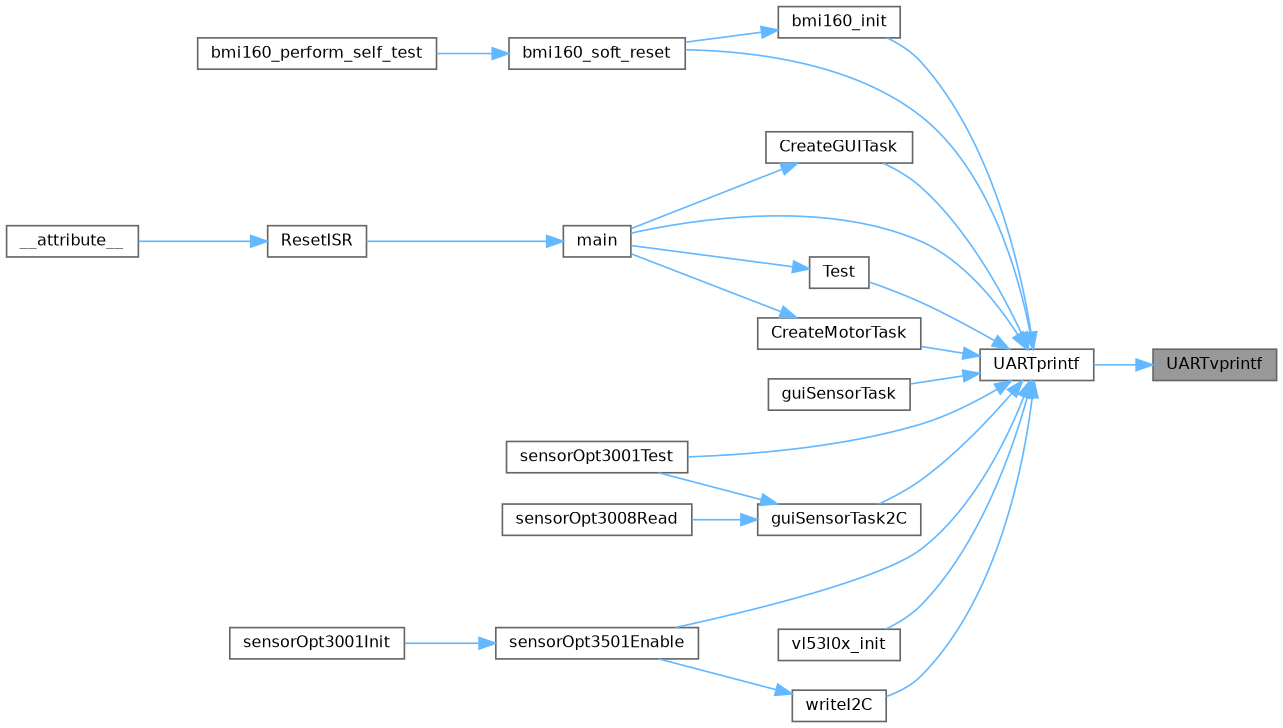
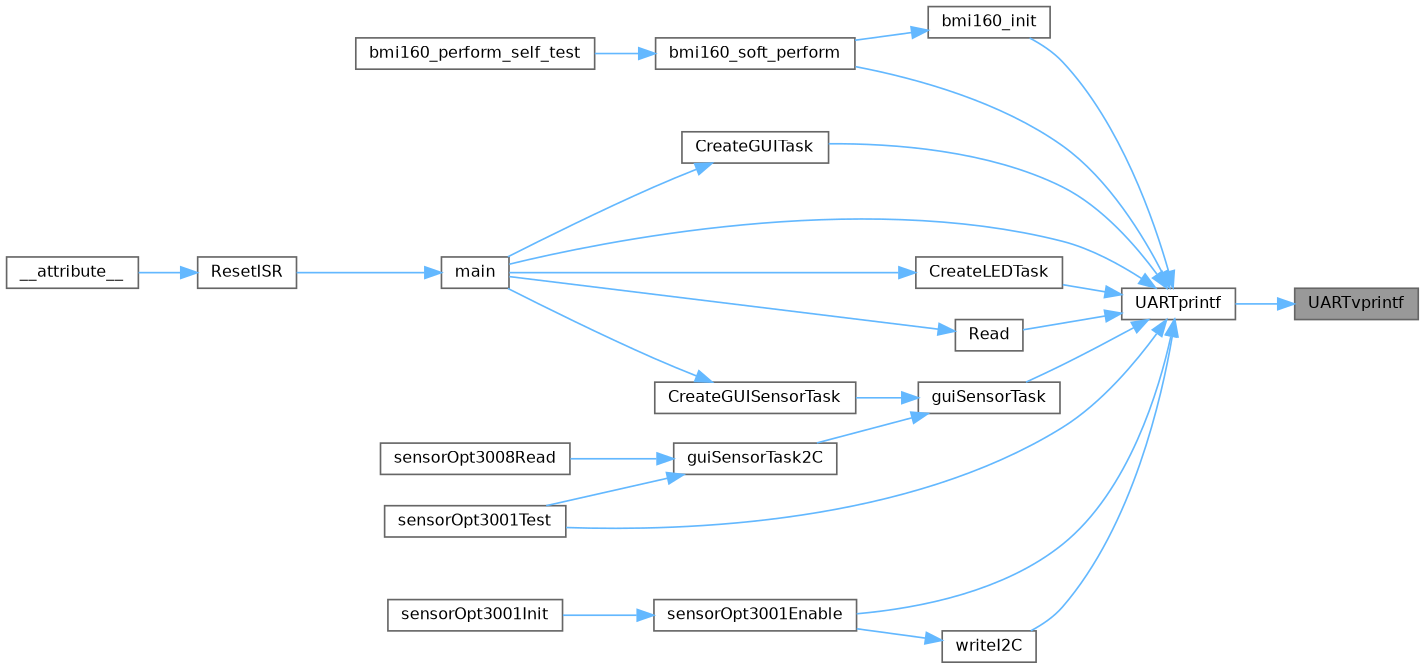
(597, 54) -> (755, 54)
(839, 273) -> (989, 273)
(839, 334) -> (989, 335)
none -> (755, 398)
(951, 456) -> (864, 430)
(597, 643) -> (755, 615)
(839, 645) -> none
